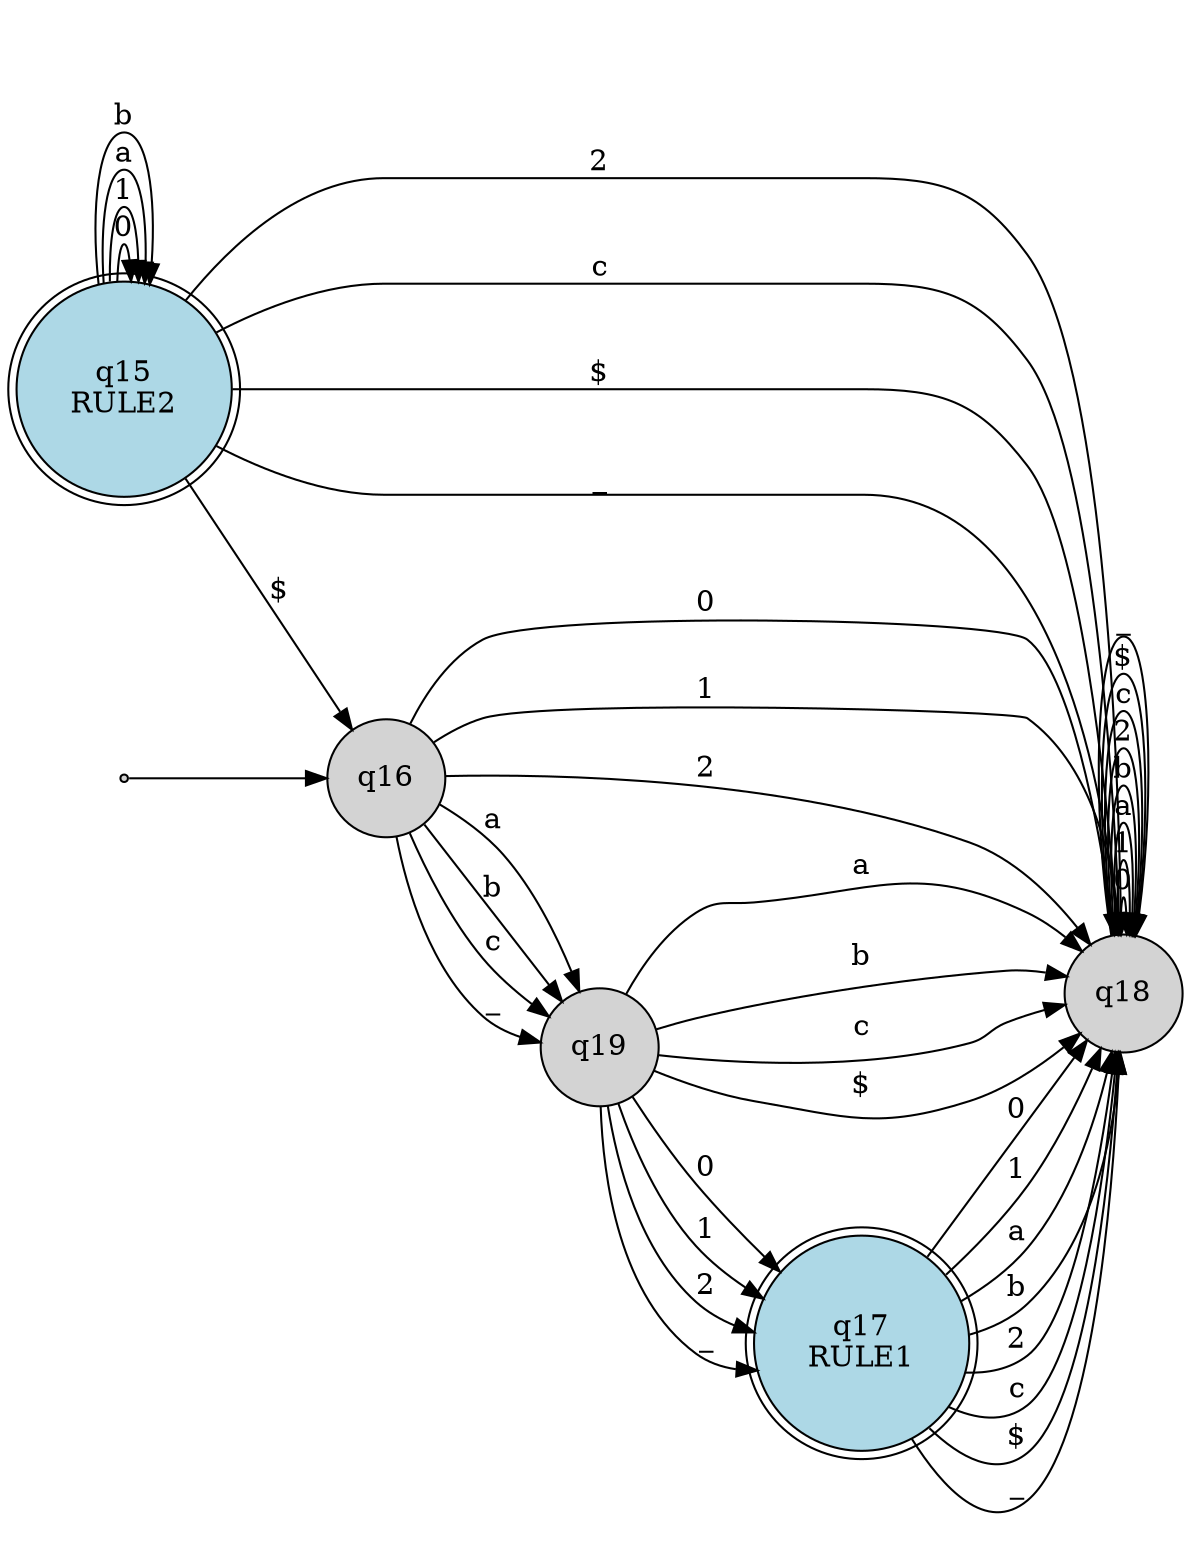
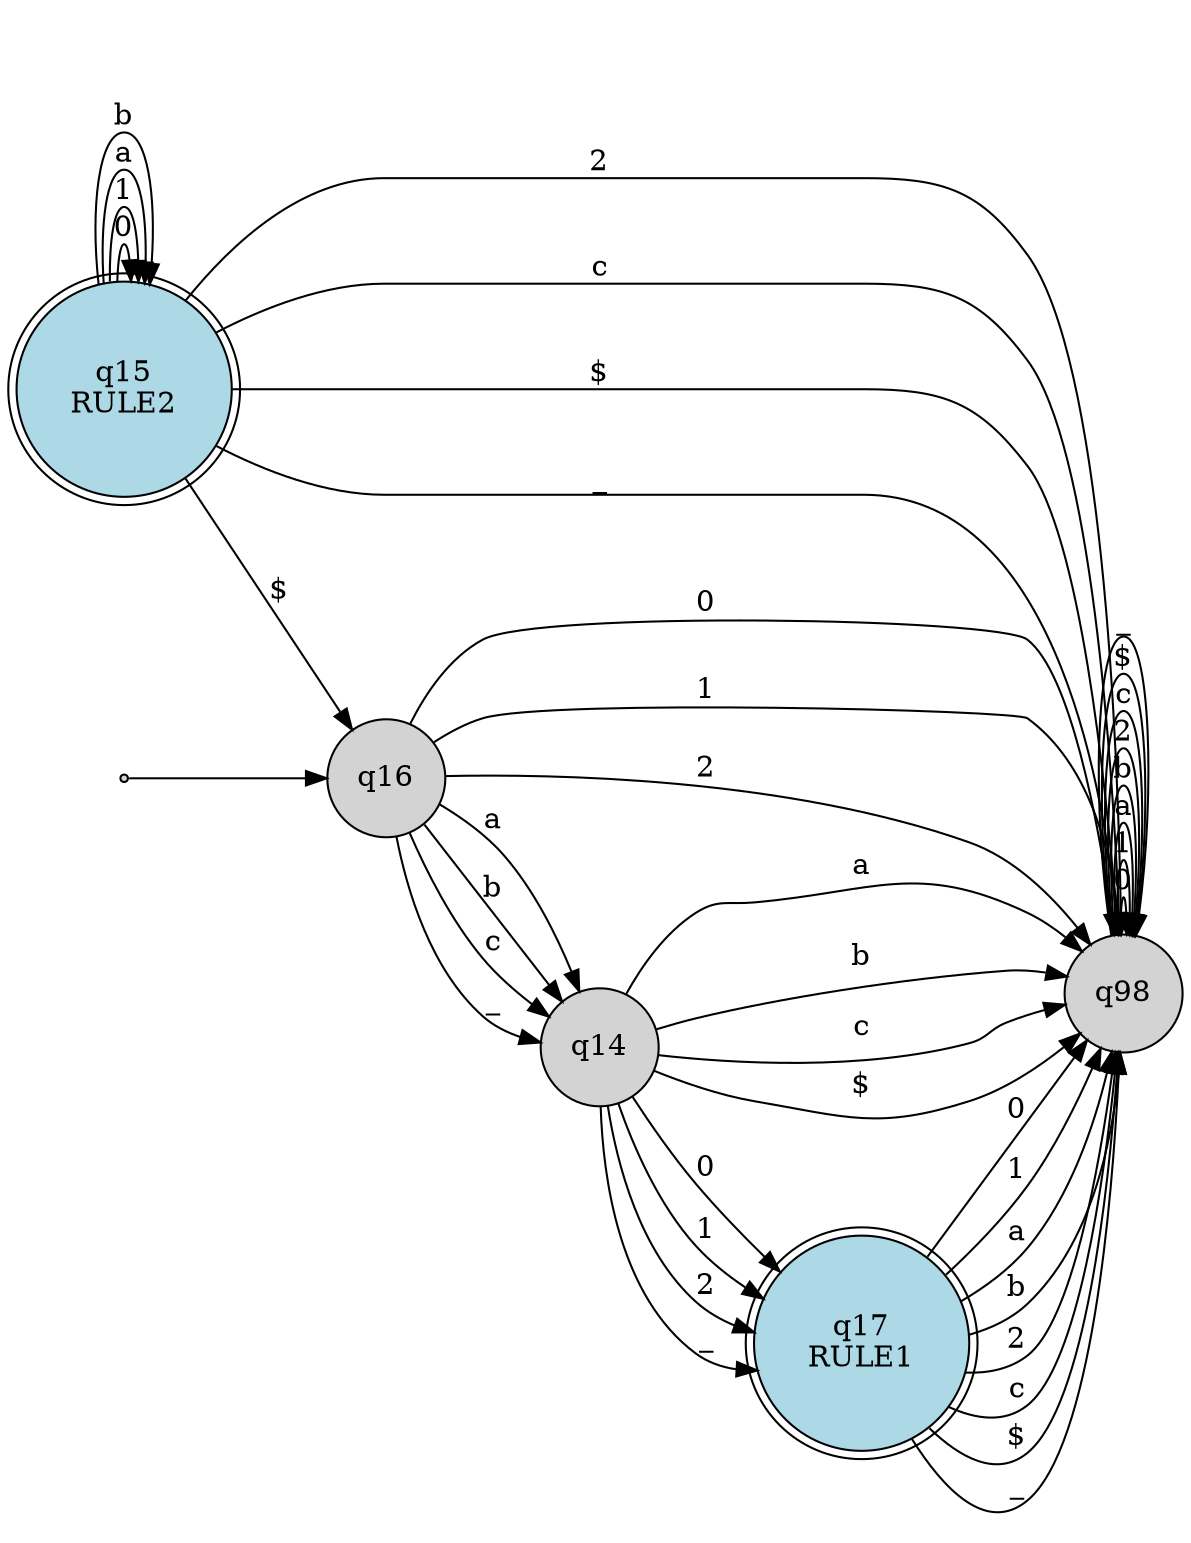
(1124, 993) -> (1124, 993)
(600, 1047) -> (600, 1047)
